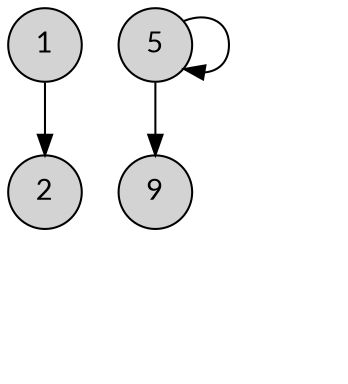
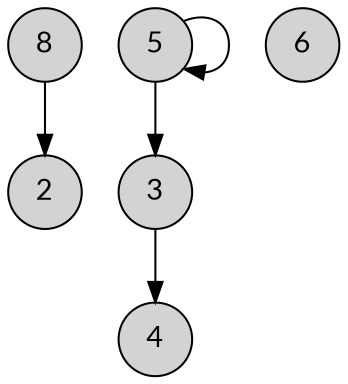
(45, 45) -> (45, 45)
none -> (303, 45)
(155, 192) -> (155, 192)
none -> (155, 339)
